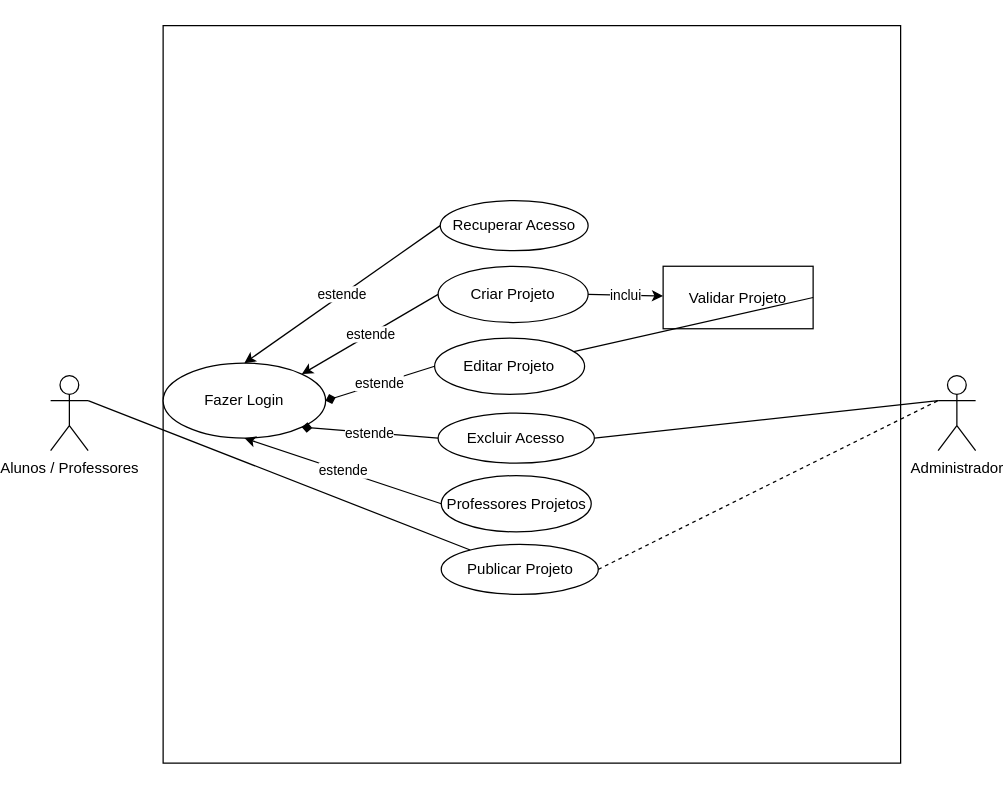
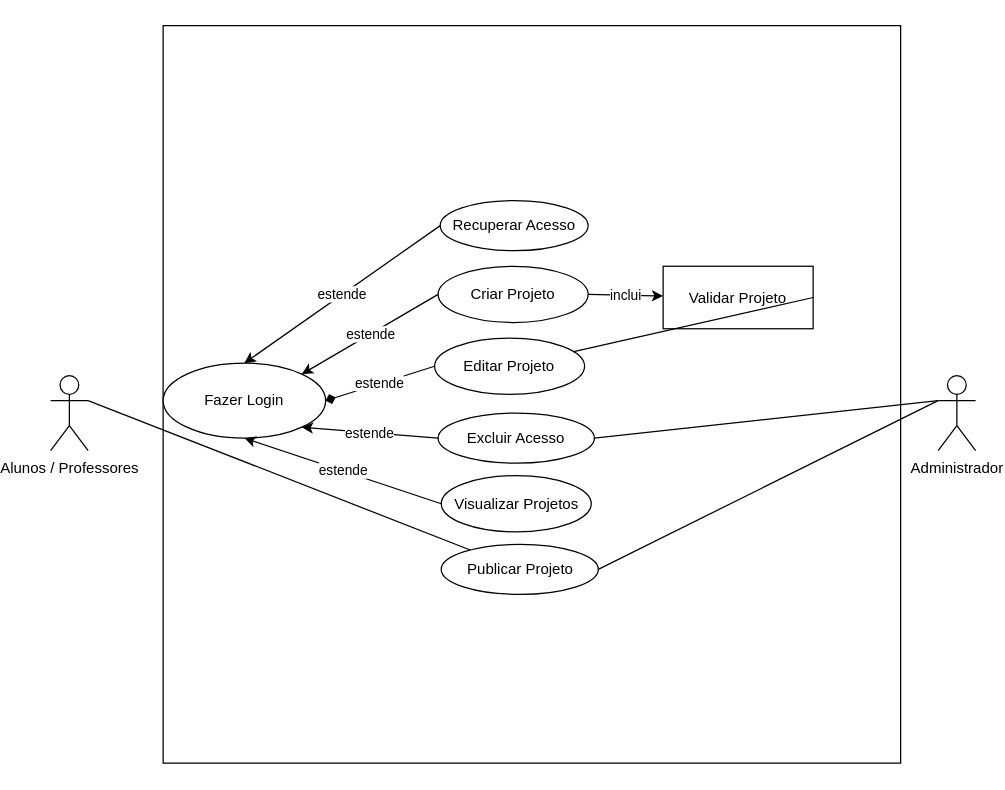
(312, 428) -> (312, 428)
(766, 486) -> (766, 486)
(517, 504) -> (517, 504)
